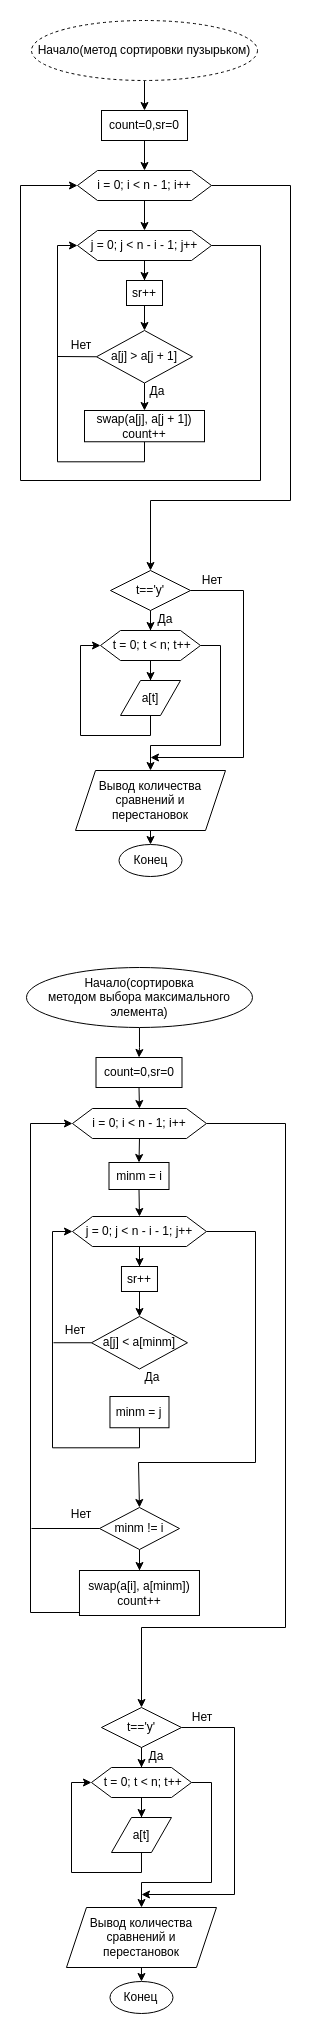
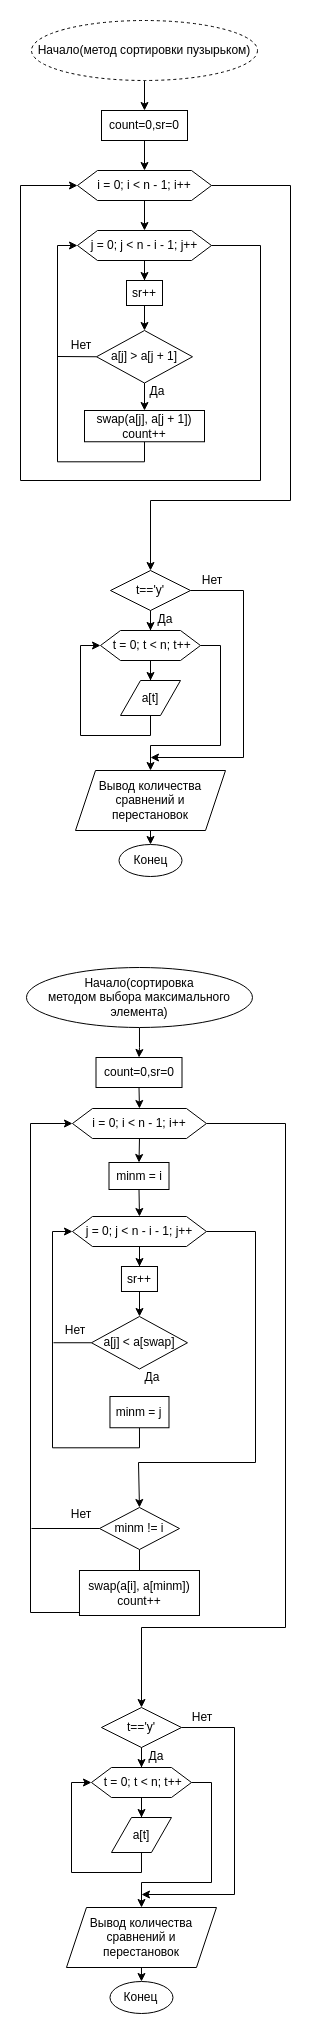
(140, 1343) -> (140, 1343)
(140, 1562) -> (140, 1564)
